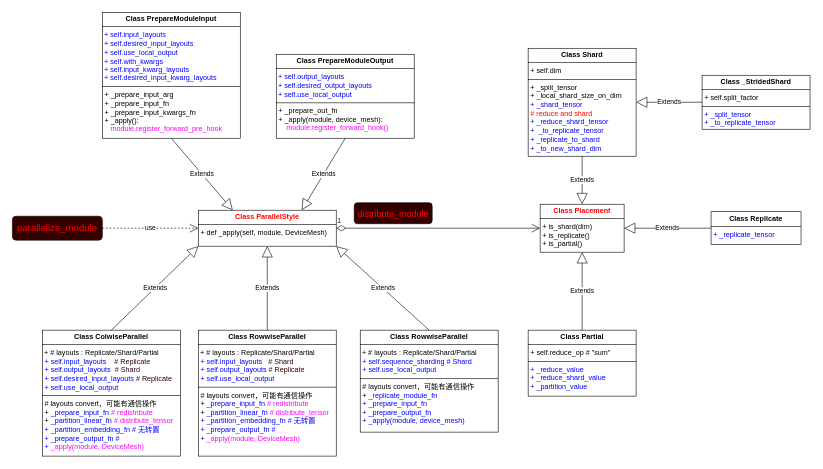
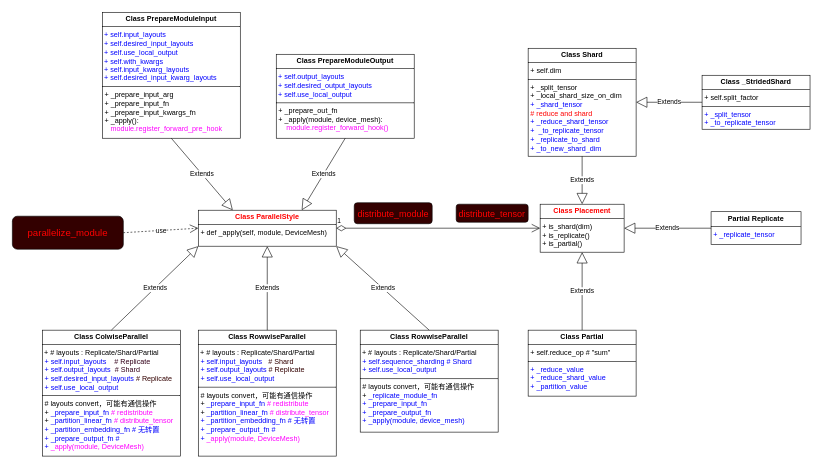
none -> (492, 213)
(747, 221) -> (747, 221)
(57, 228) -> (68, 233)
